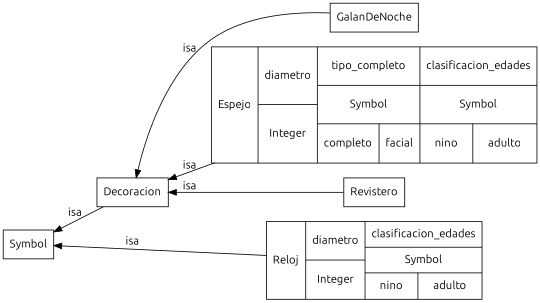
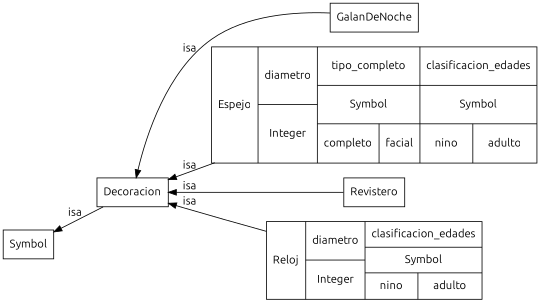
(164, 251) -> (221, 219)
